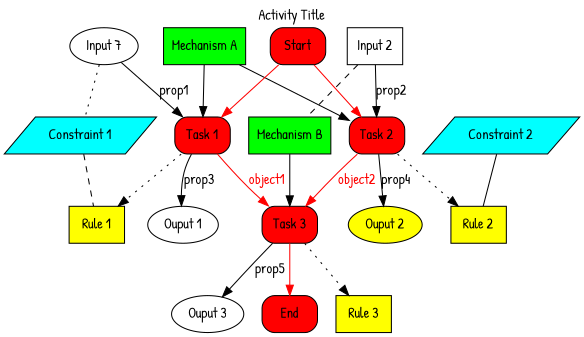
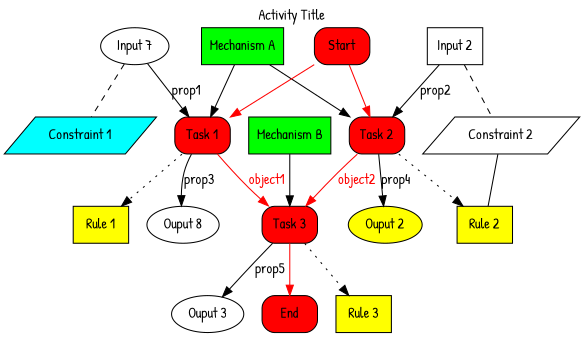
(92, 91) -> (108, 90)
(330, 93) -> (478, 91)
(501, 135) -> (501, 135)
(89, 180) -> none
(183, 225) -> (183, 225)
